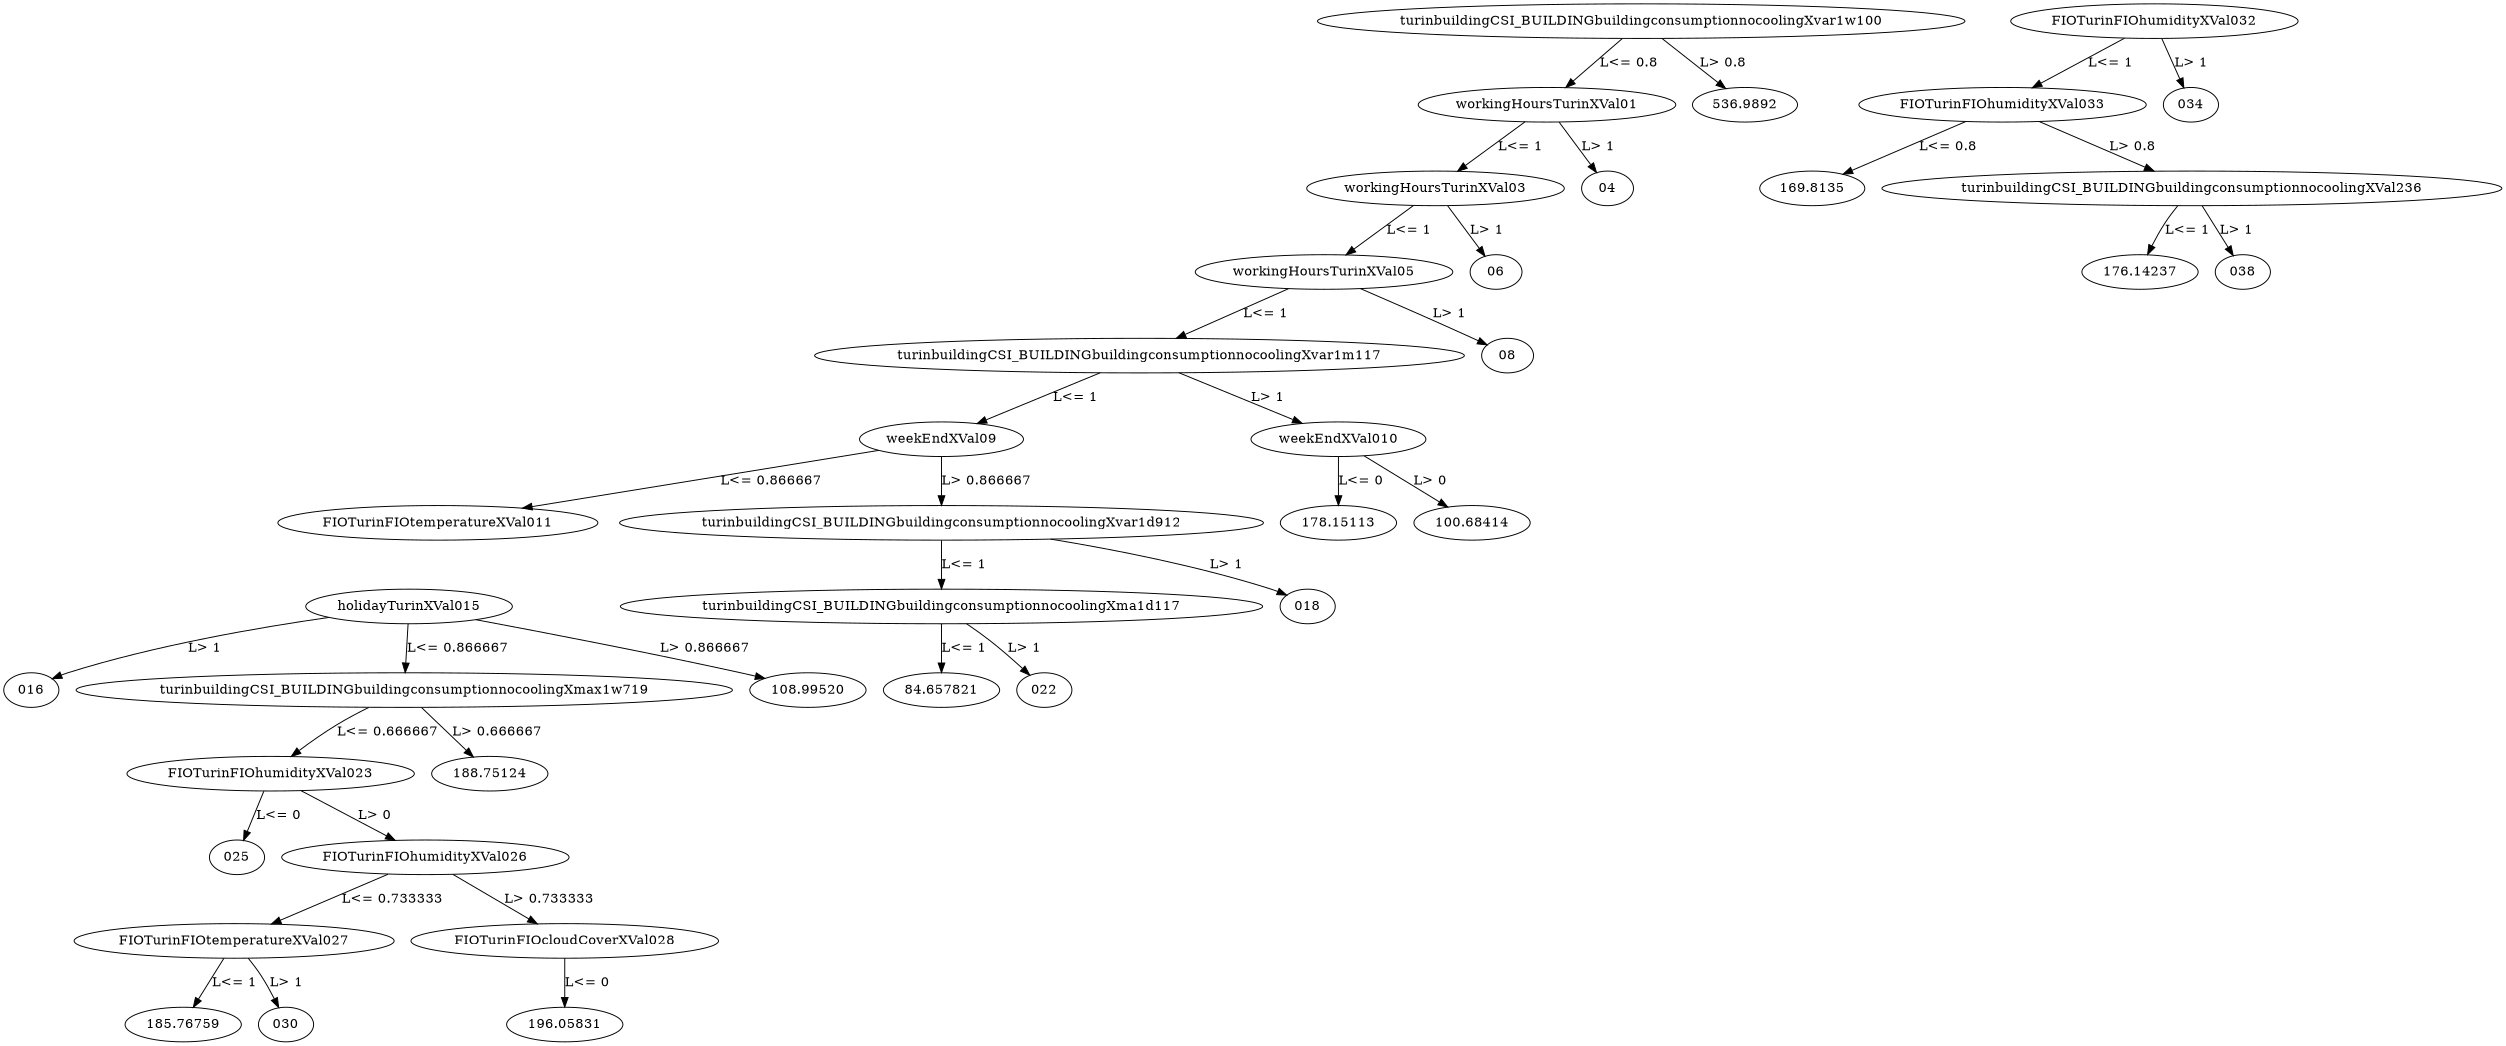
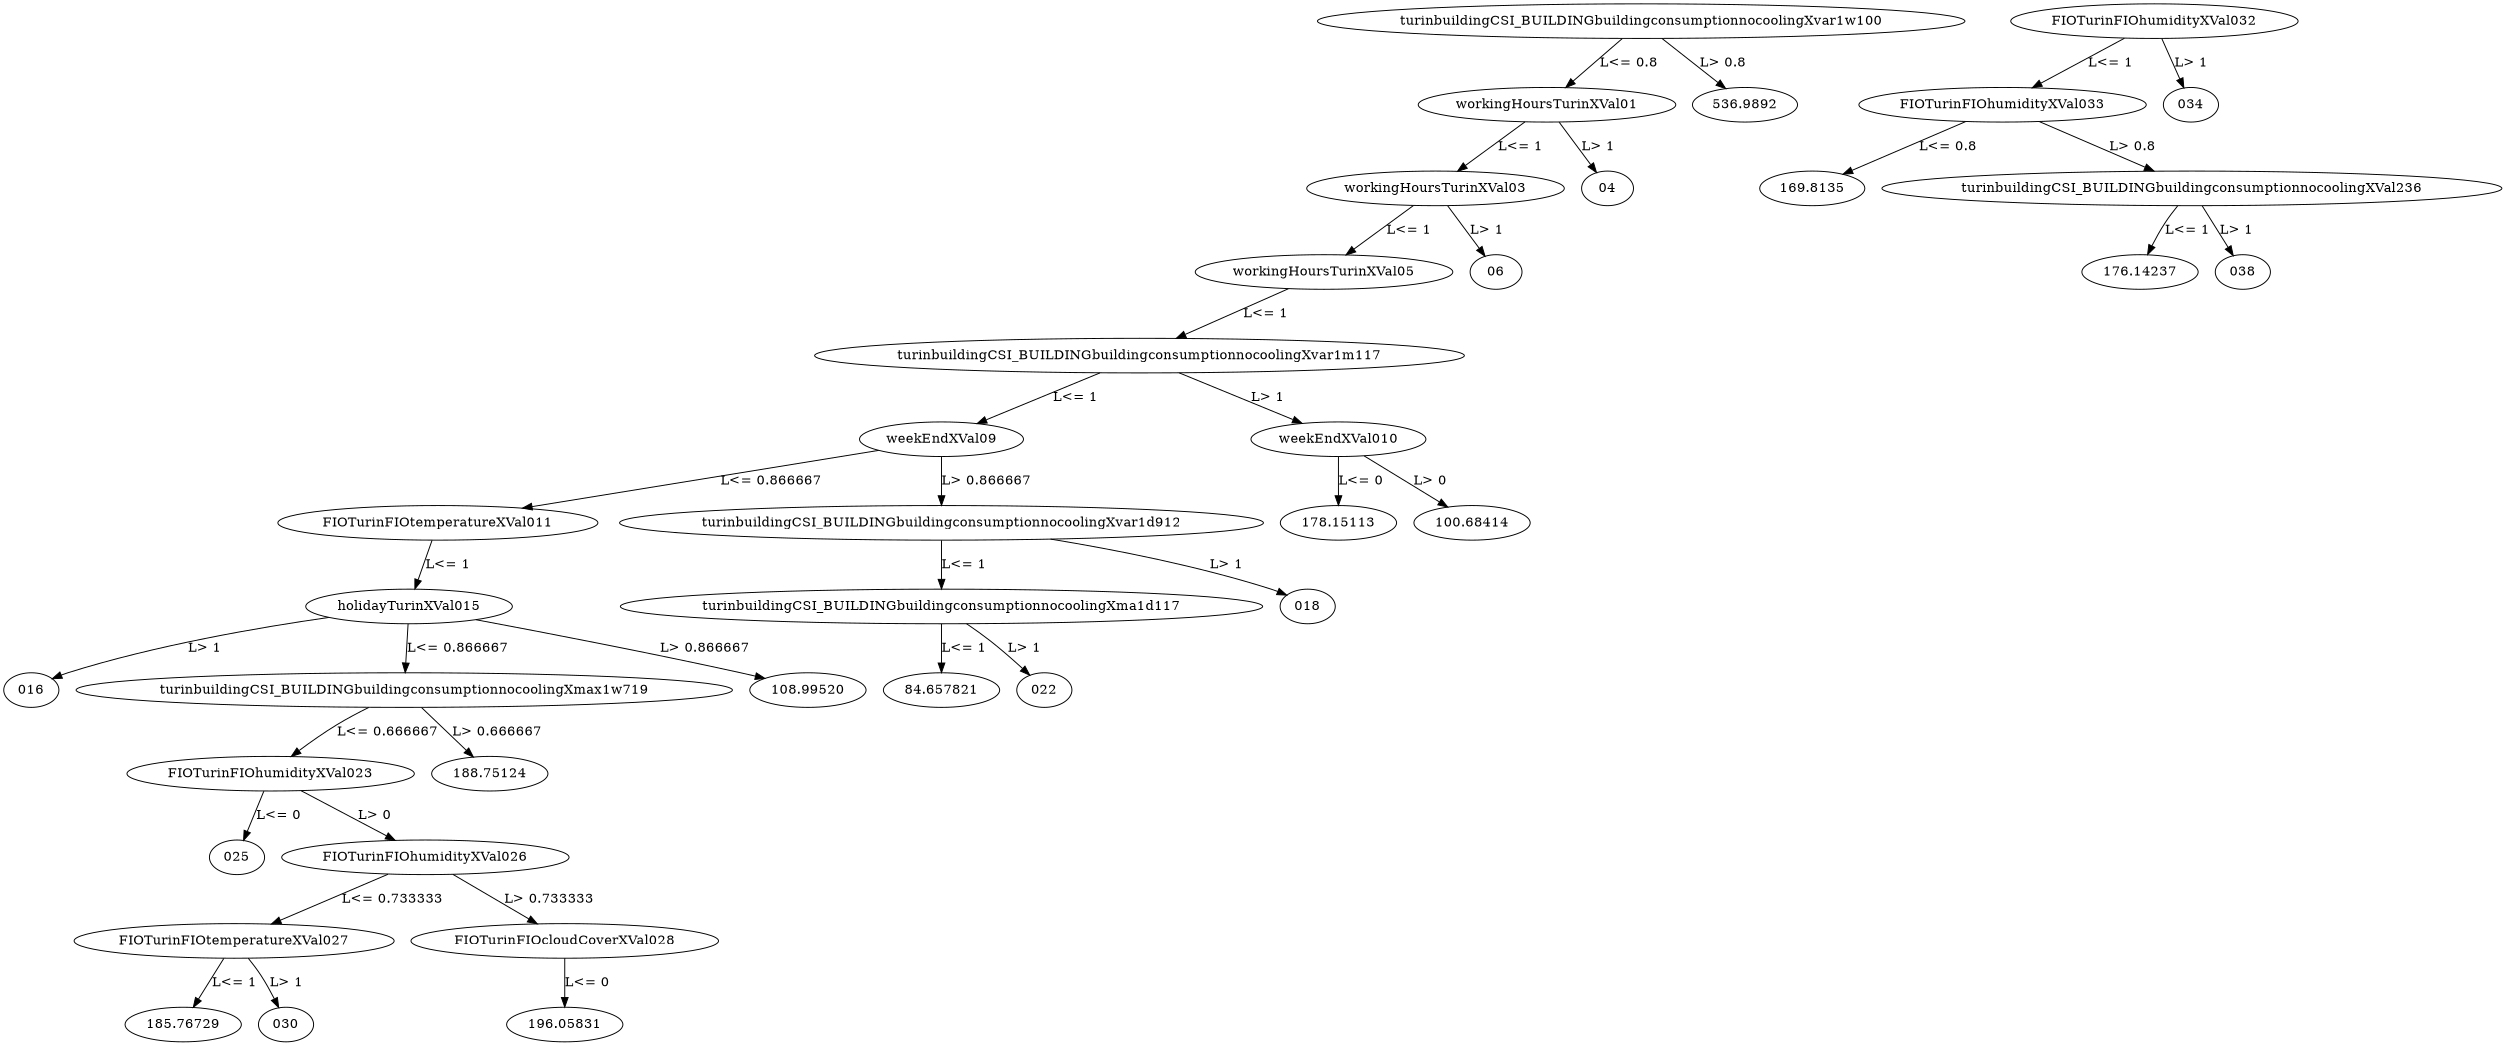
(1508, 356) -> none
none -> (425, 560)
(183, 1025) -> (183, 1025)
